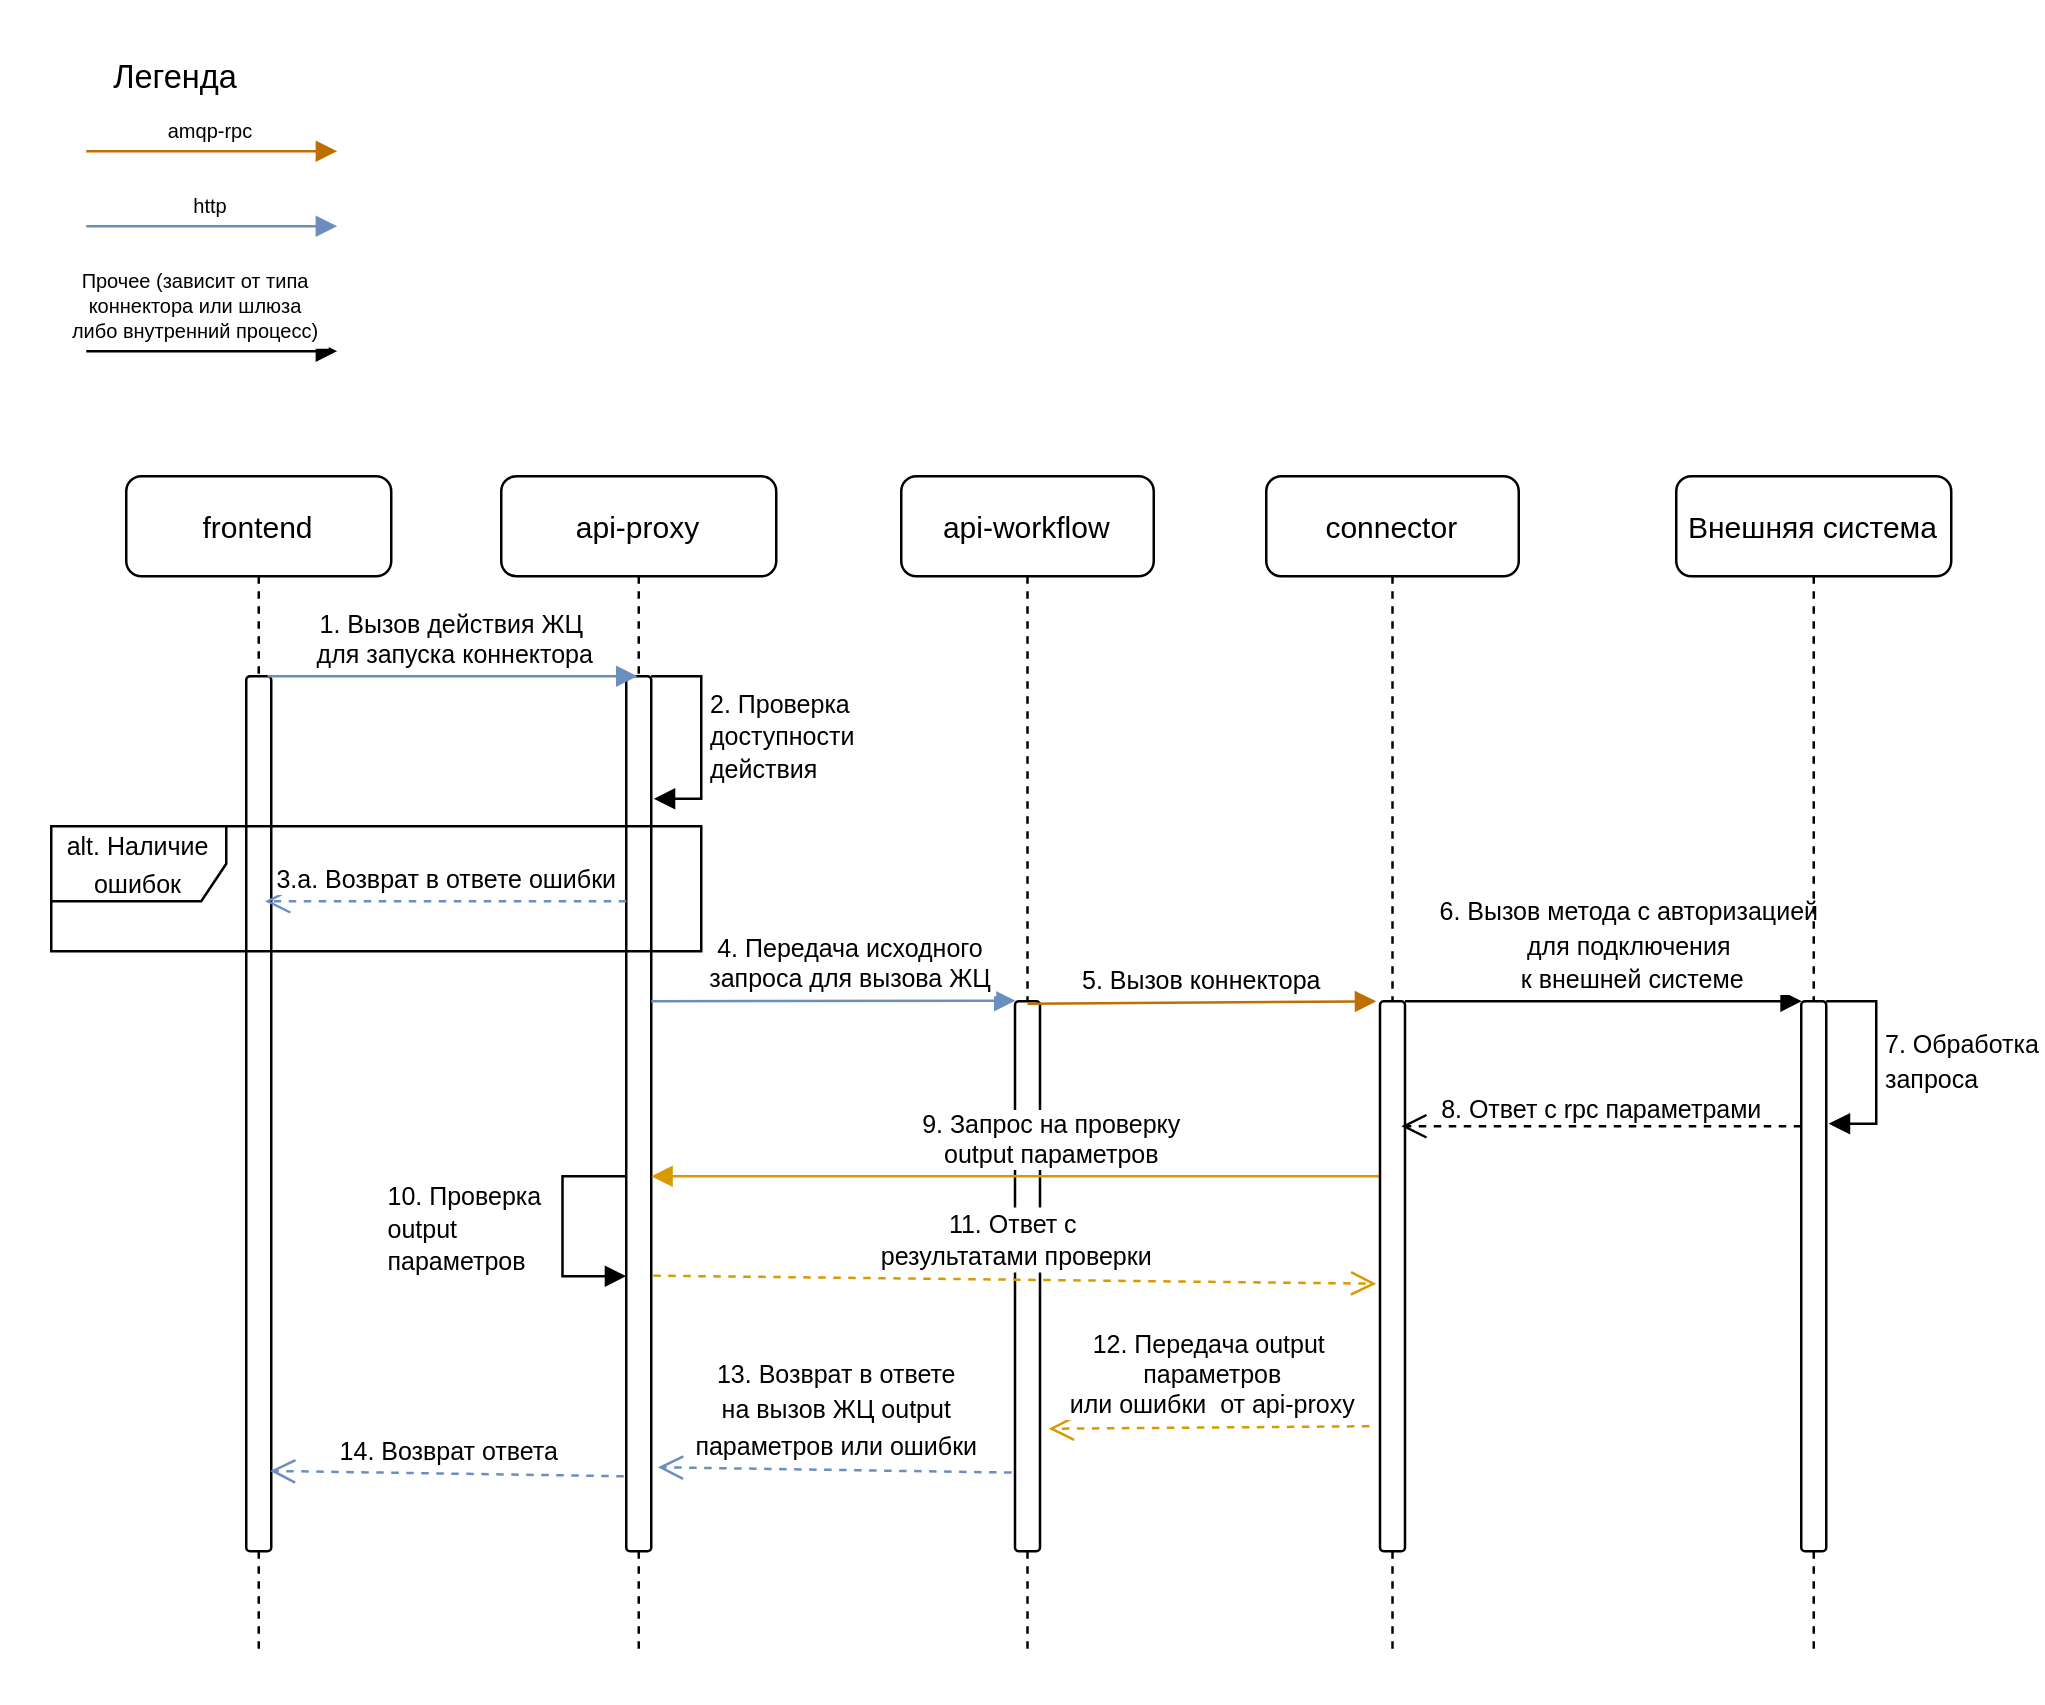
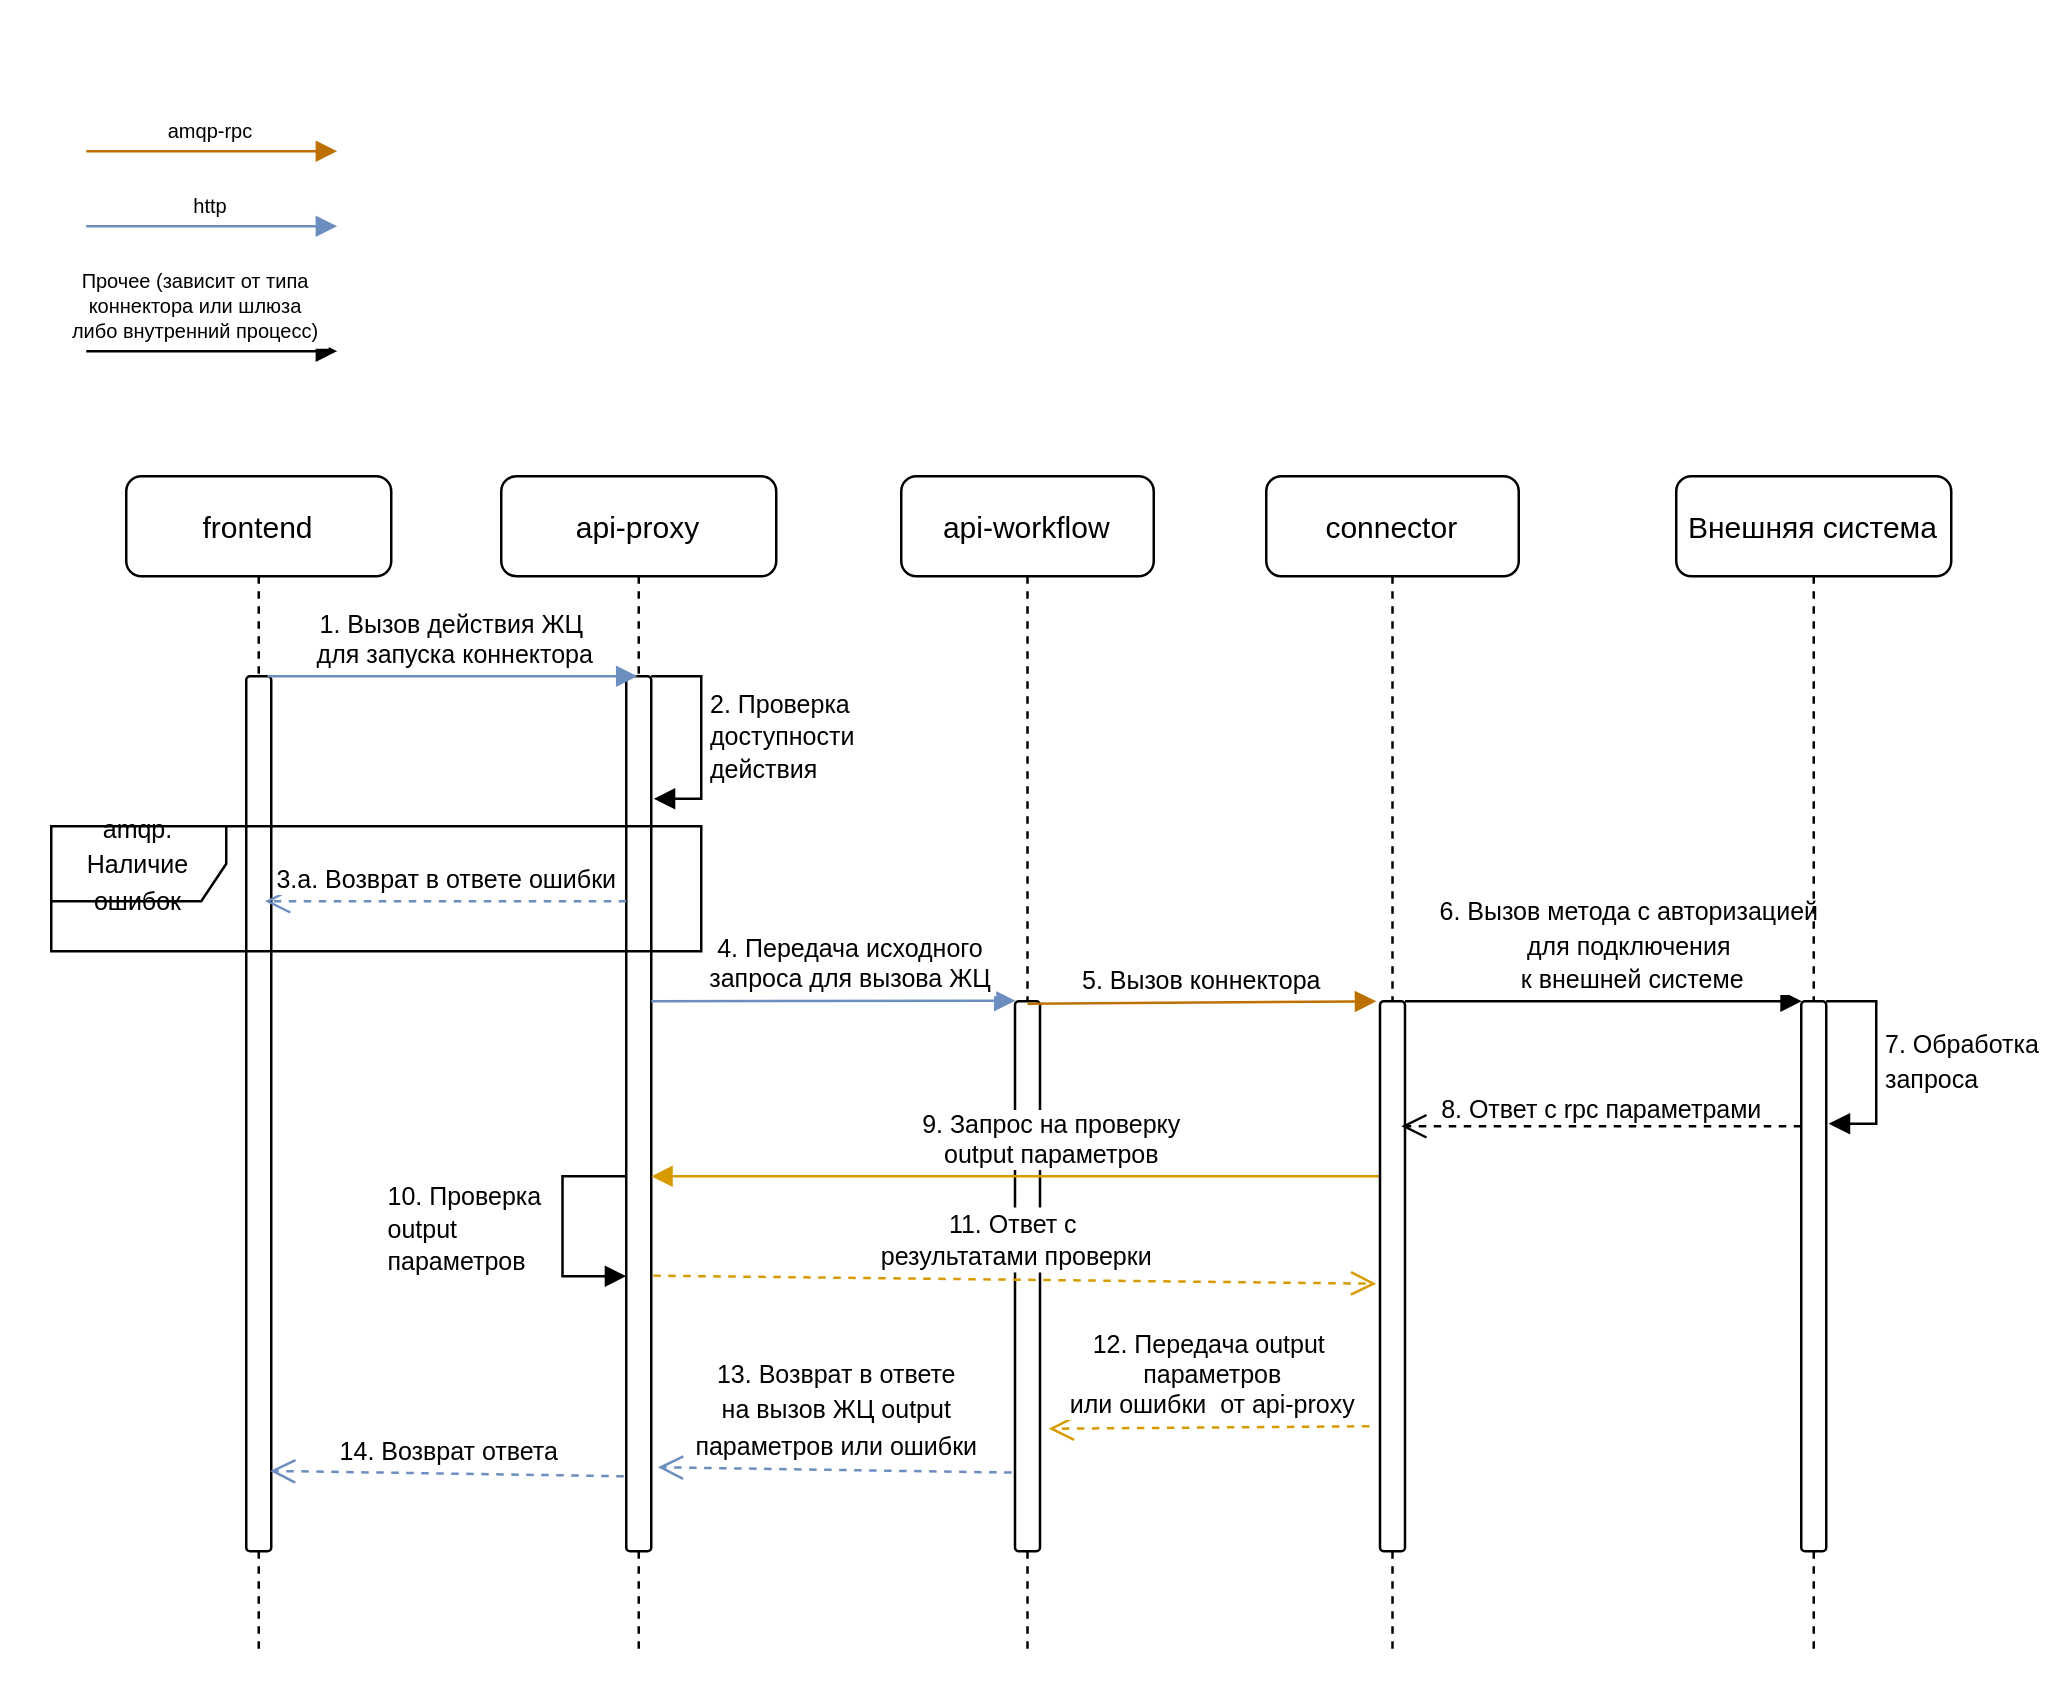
(176, 76) -> none
(139, 864) -> (139, 864)
